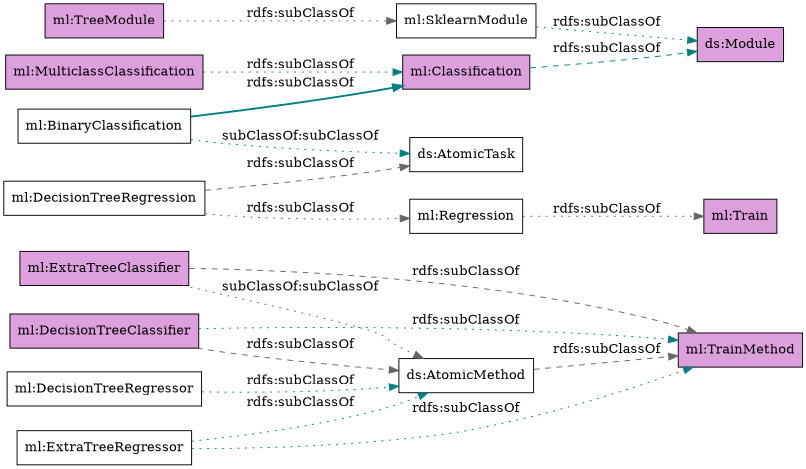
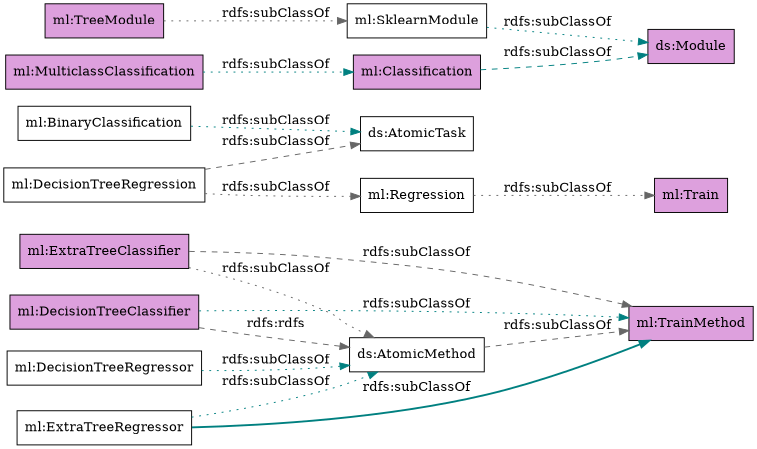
(292, 104) -> none
(301, 136) -> (276, 121)
(301, 287) -> (276, 269)
(301, 345) -> (276, 324)
(442, 434) -> (420, 408)
